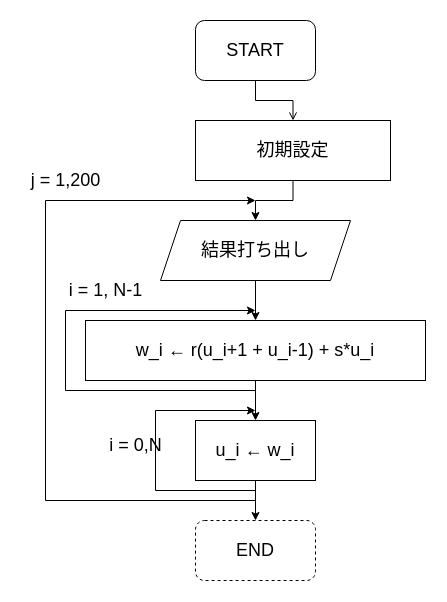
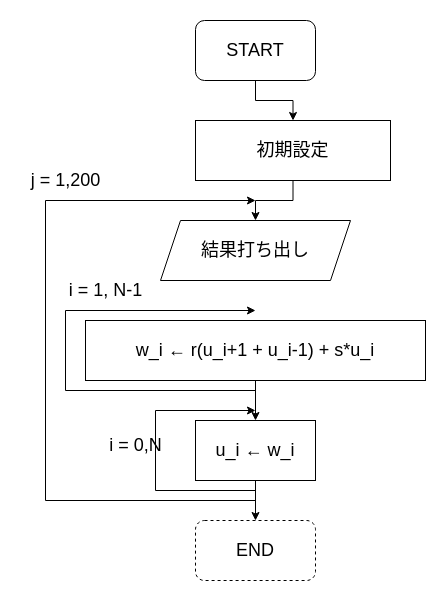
(293, 113) -> (293, 112)
(256, 297) -> none
